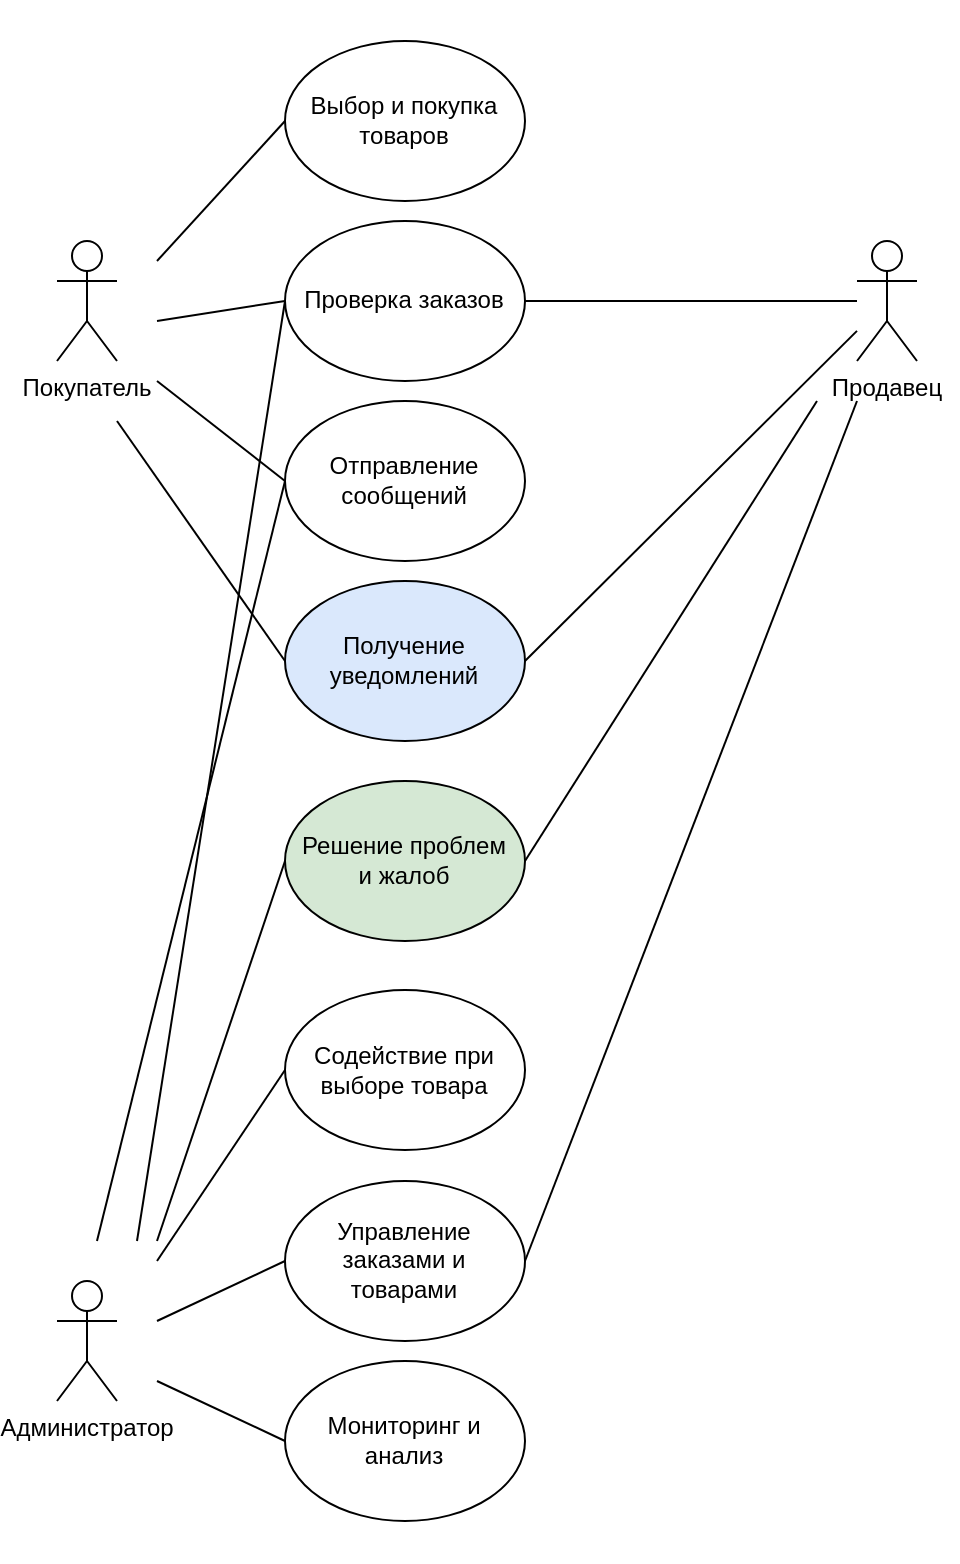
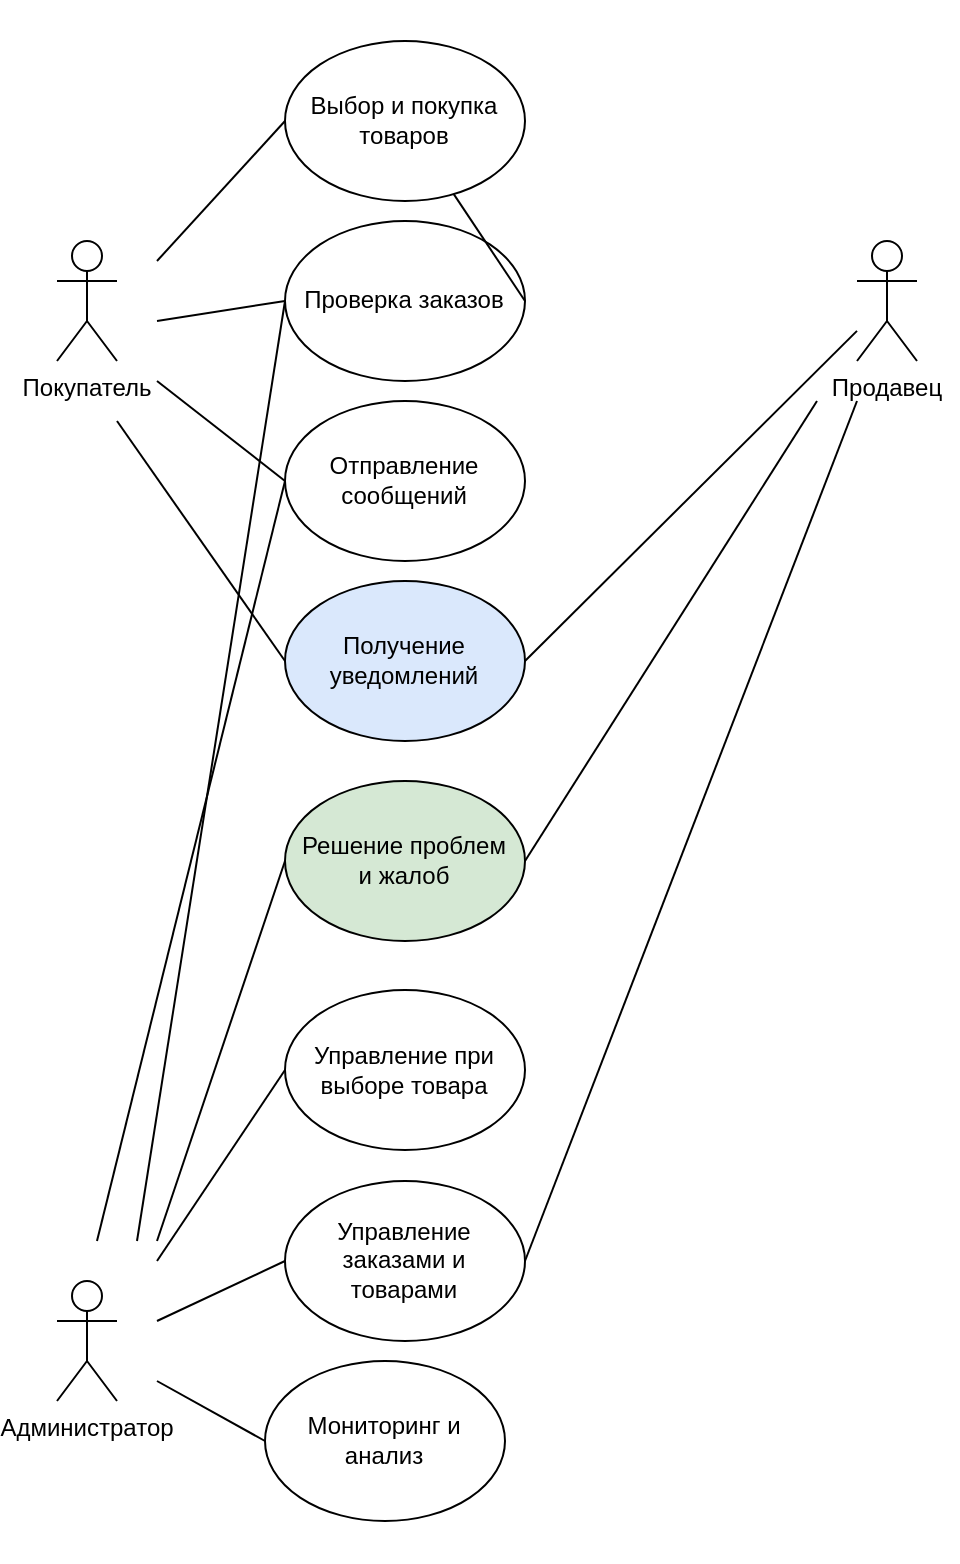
(691, 301) -> (489, 248)
(405, 1071) -> (405, 1071)
(405, 1441) -> (385, 1441)
